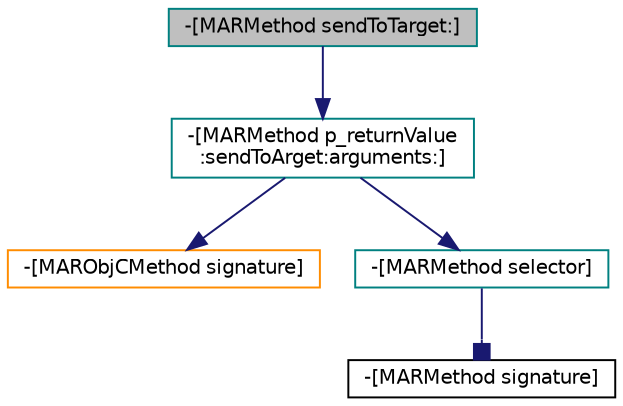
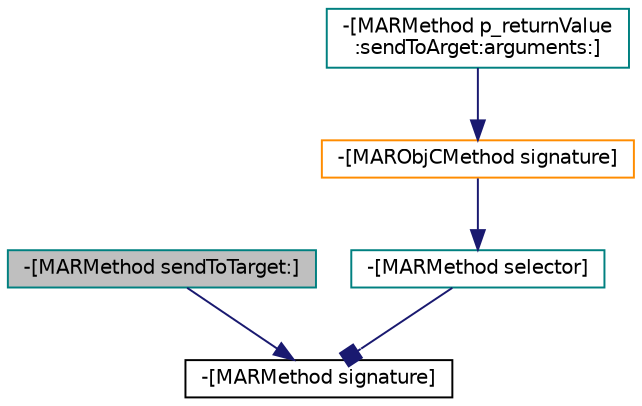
(323, 72) -> (232, 318)
(402, 208) -> (478, 204)
